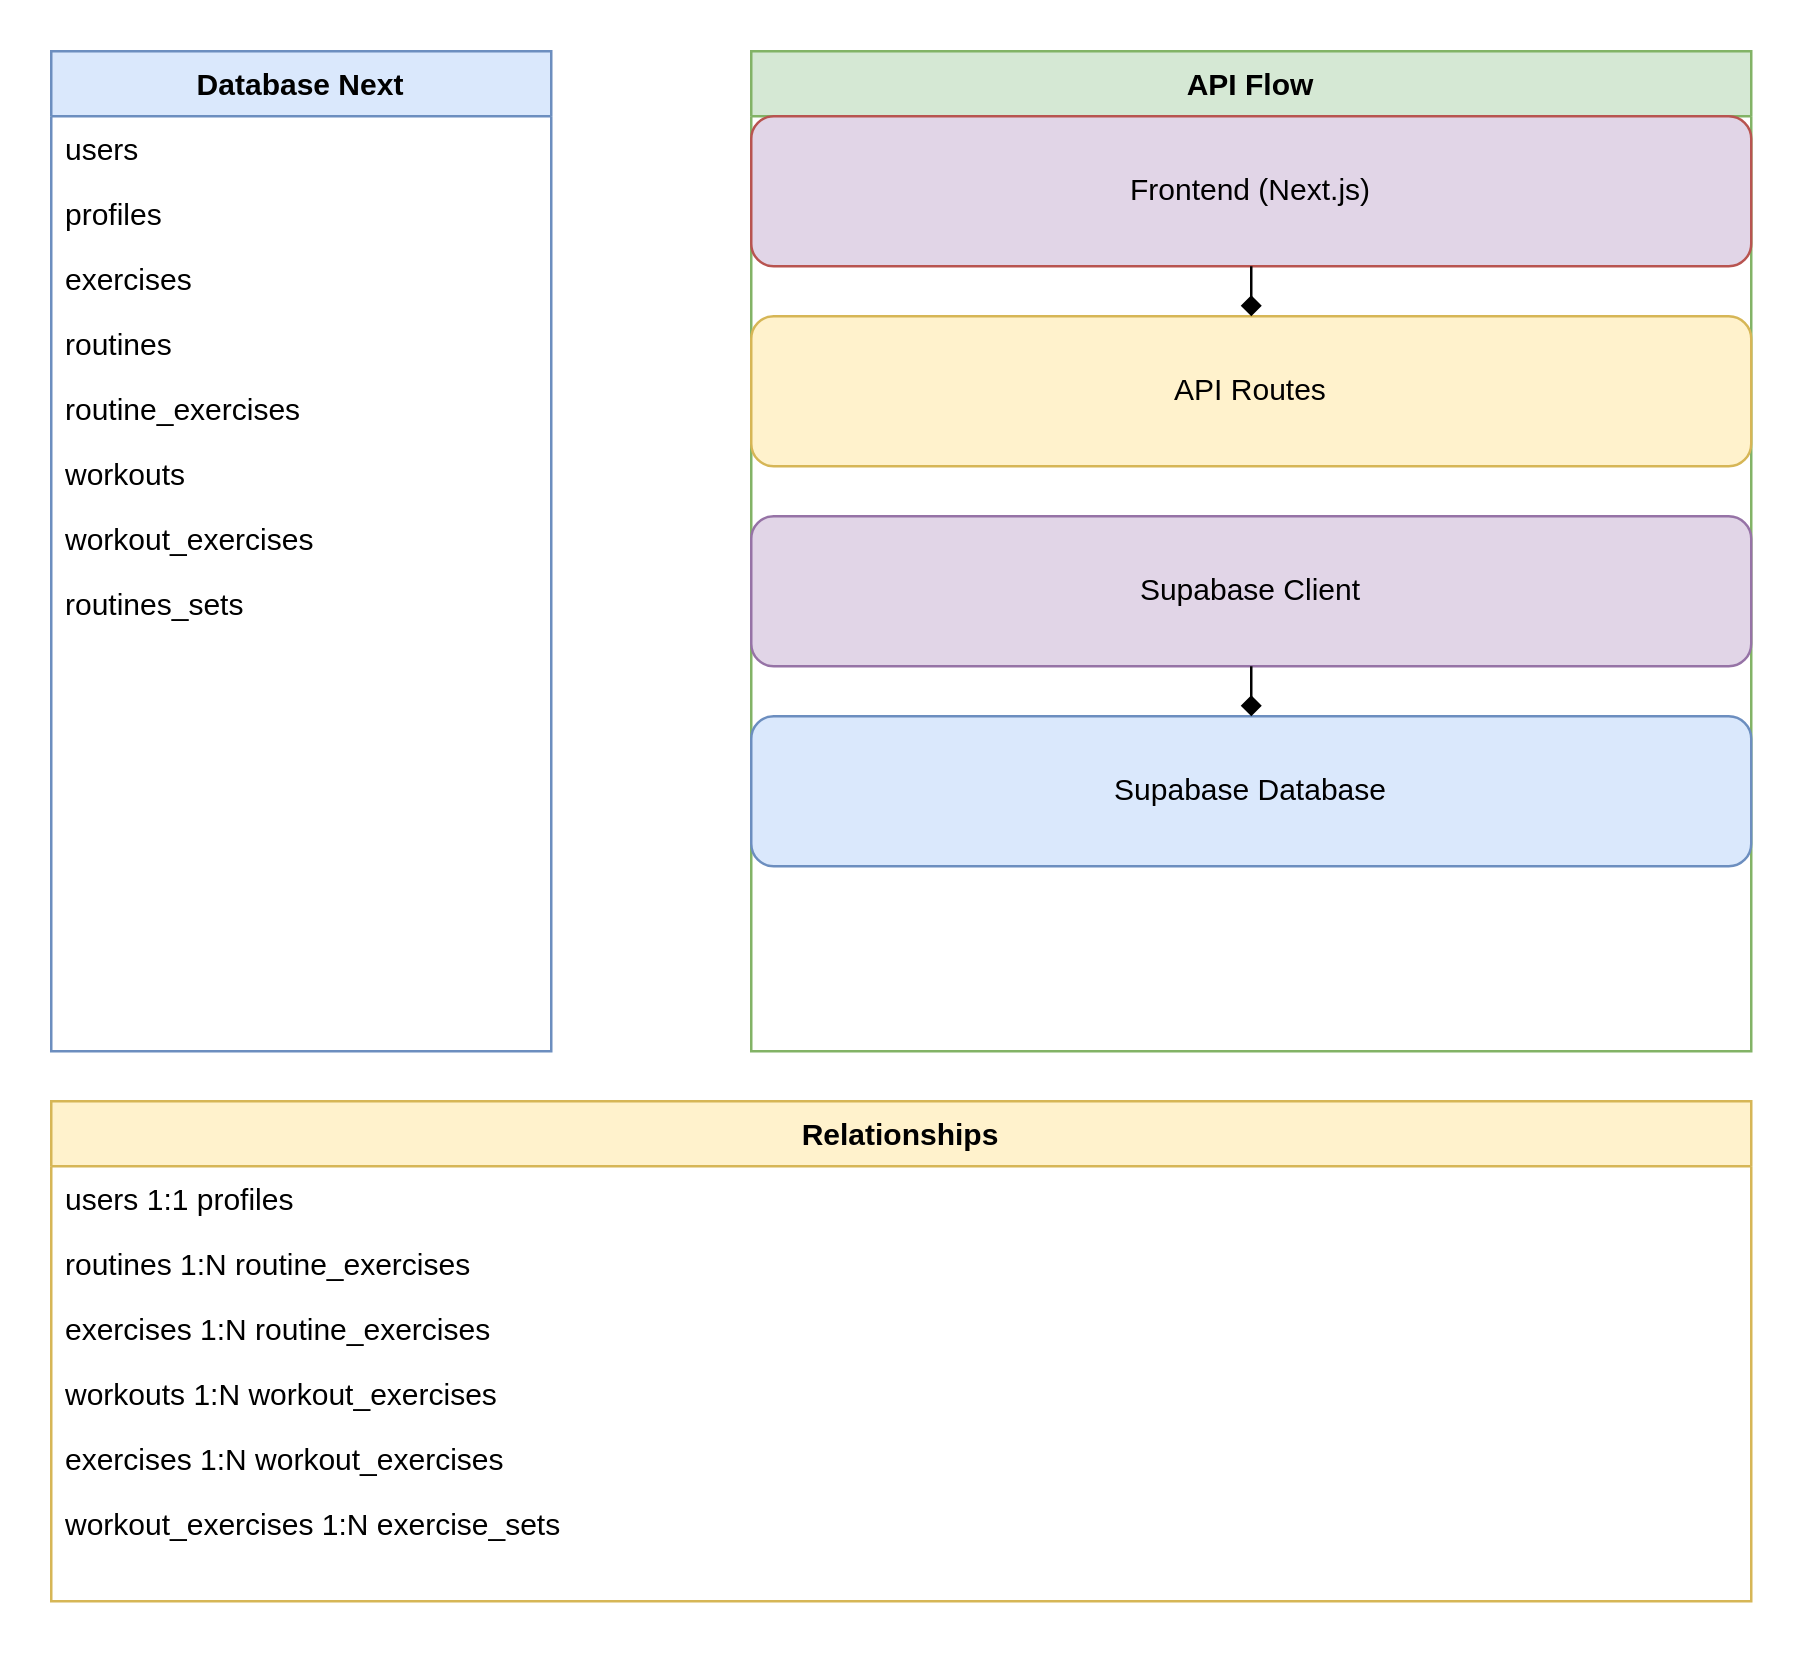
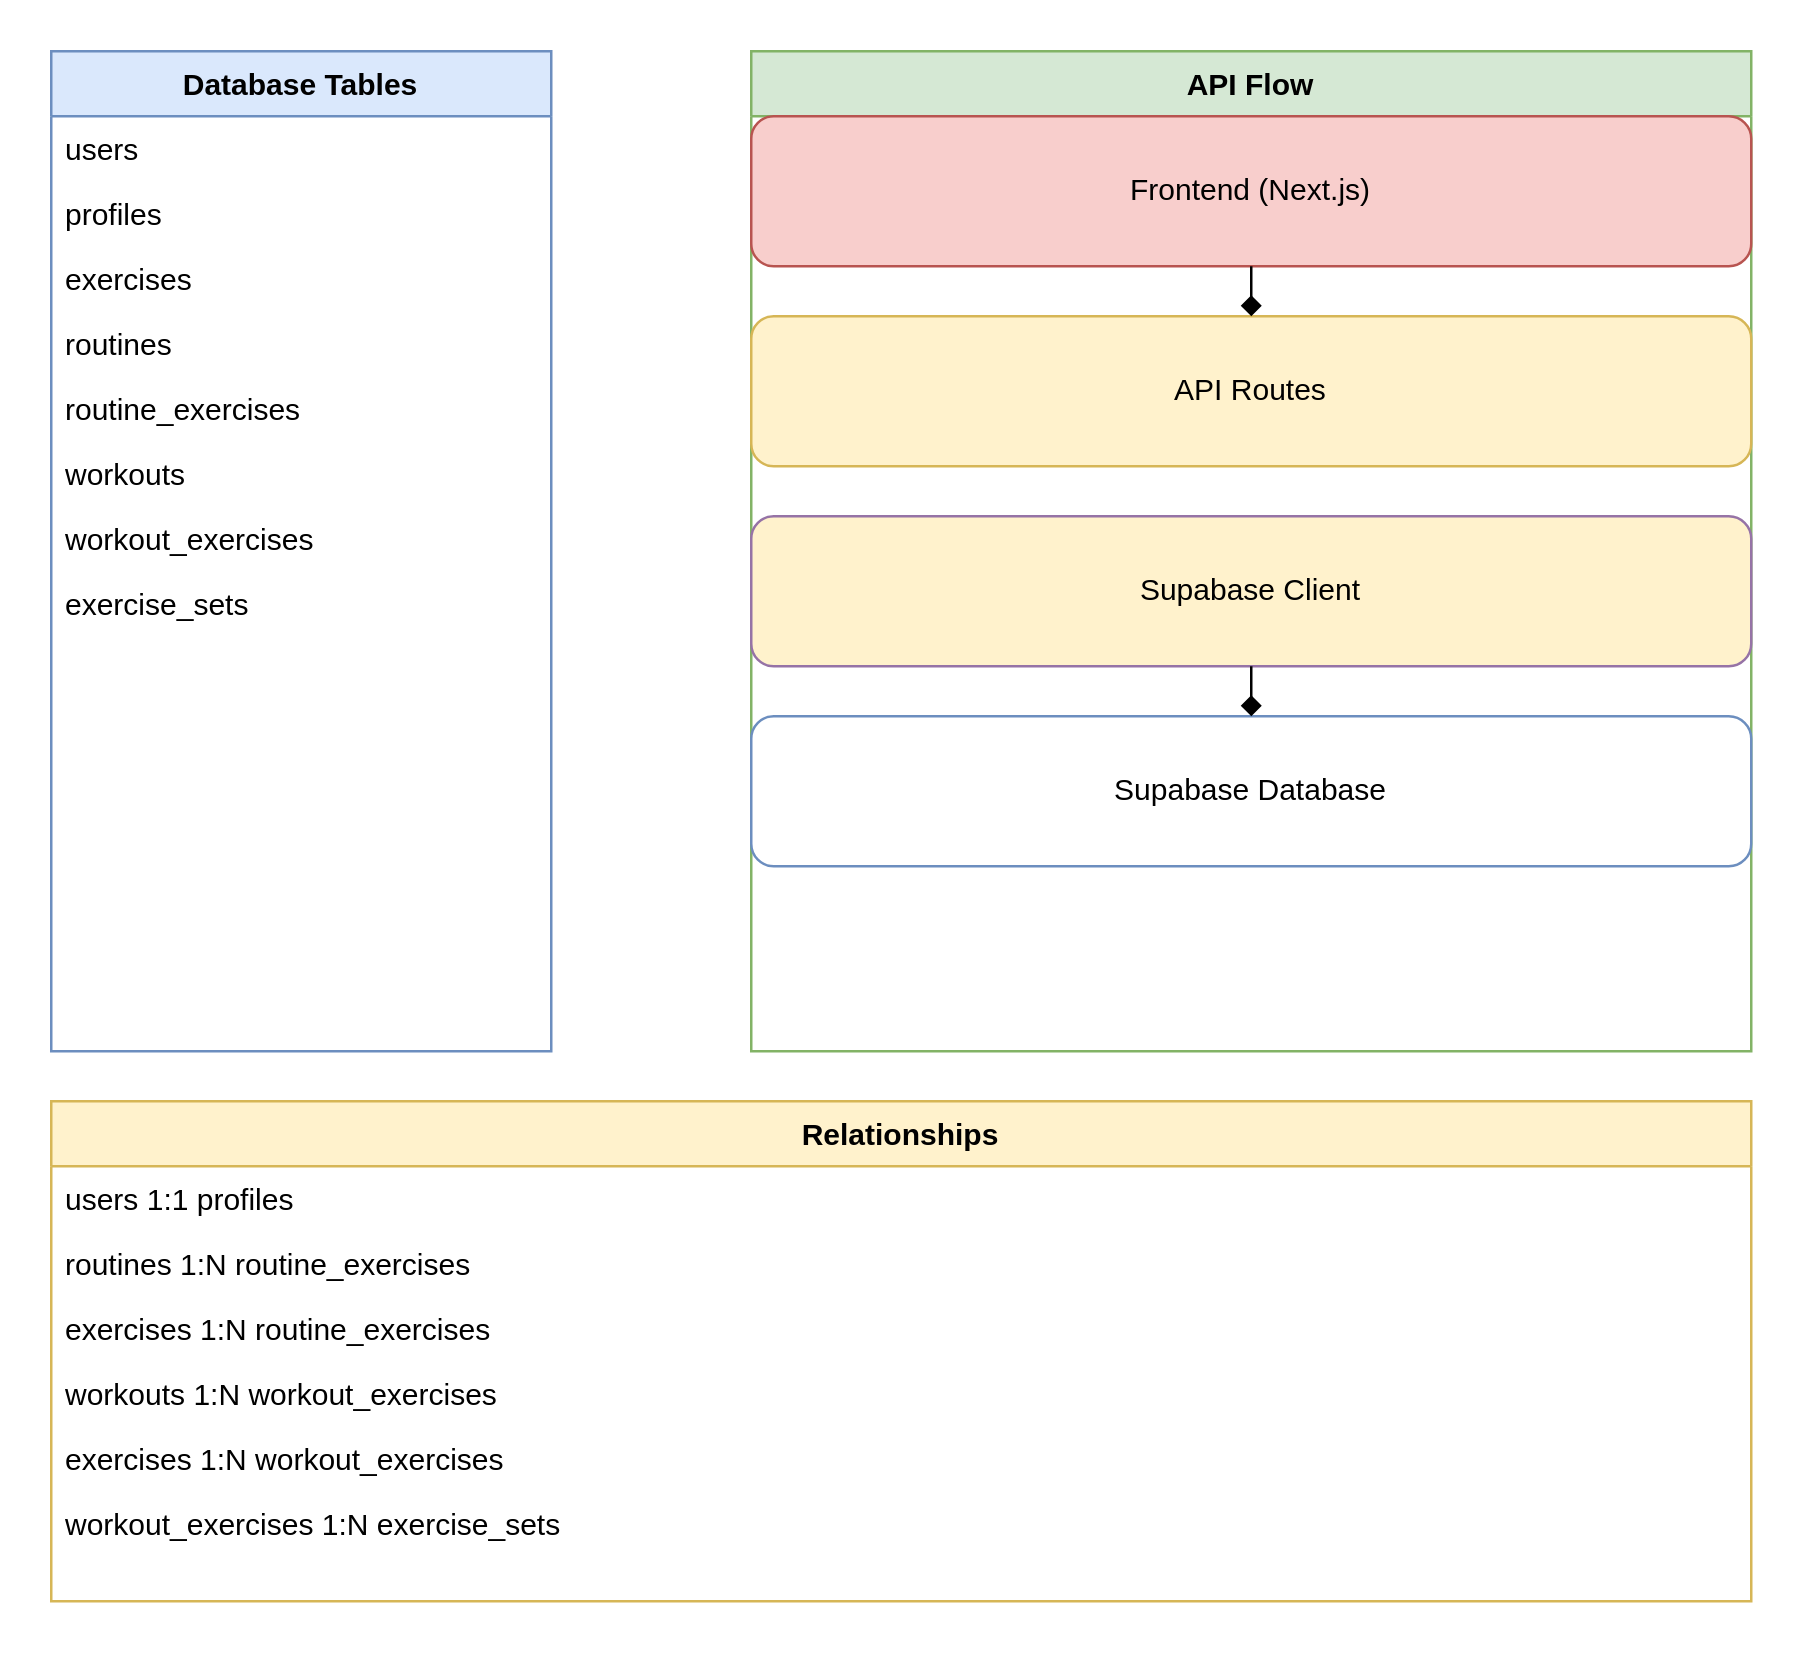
(300, 85) -> (300, 85)
(1251, 191) -> (1251, 191)
(1251, 591) -> (1251, 591)
(170, 605) -> (170, 605)
(1251, 791) -> (1251, 791)
